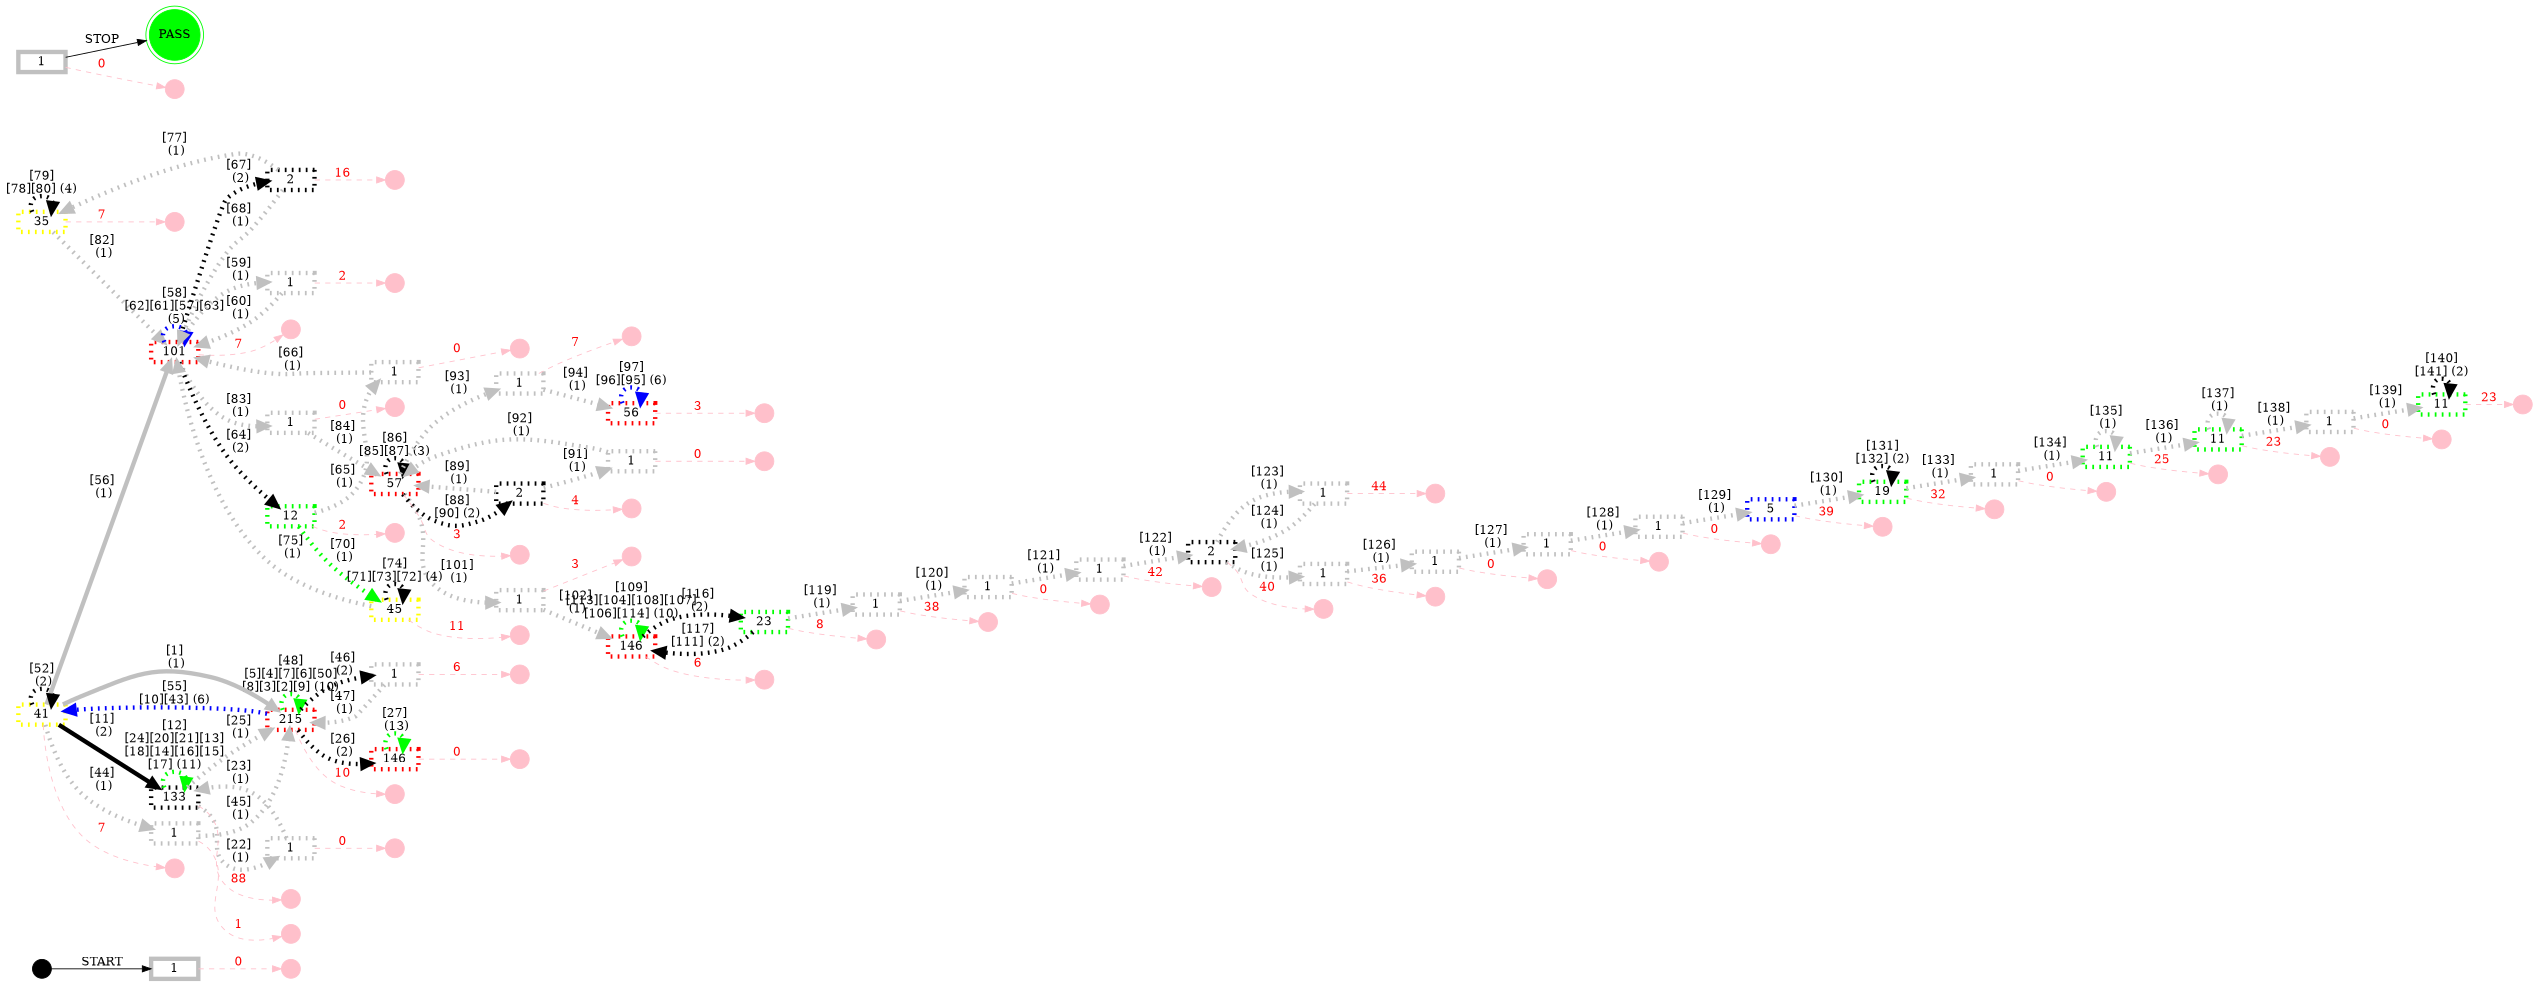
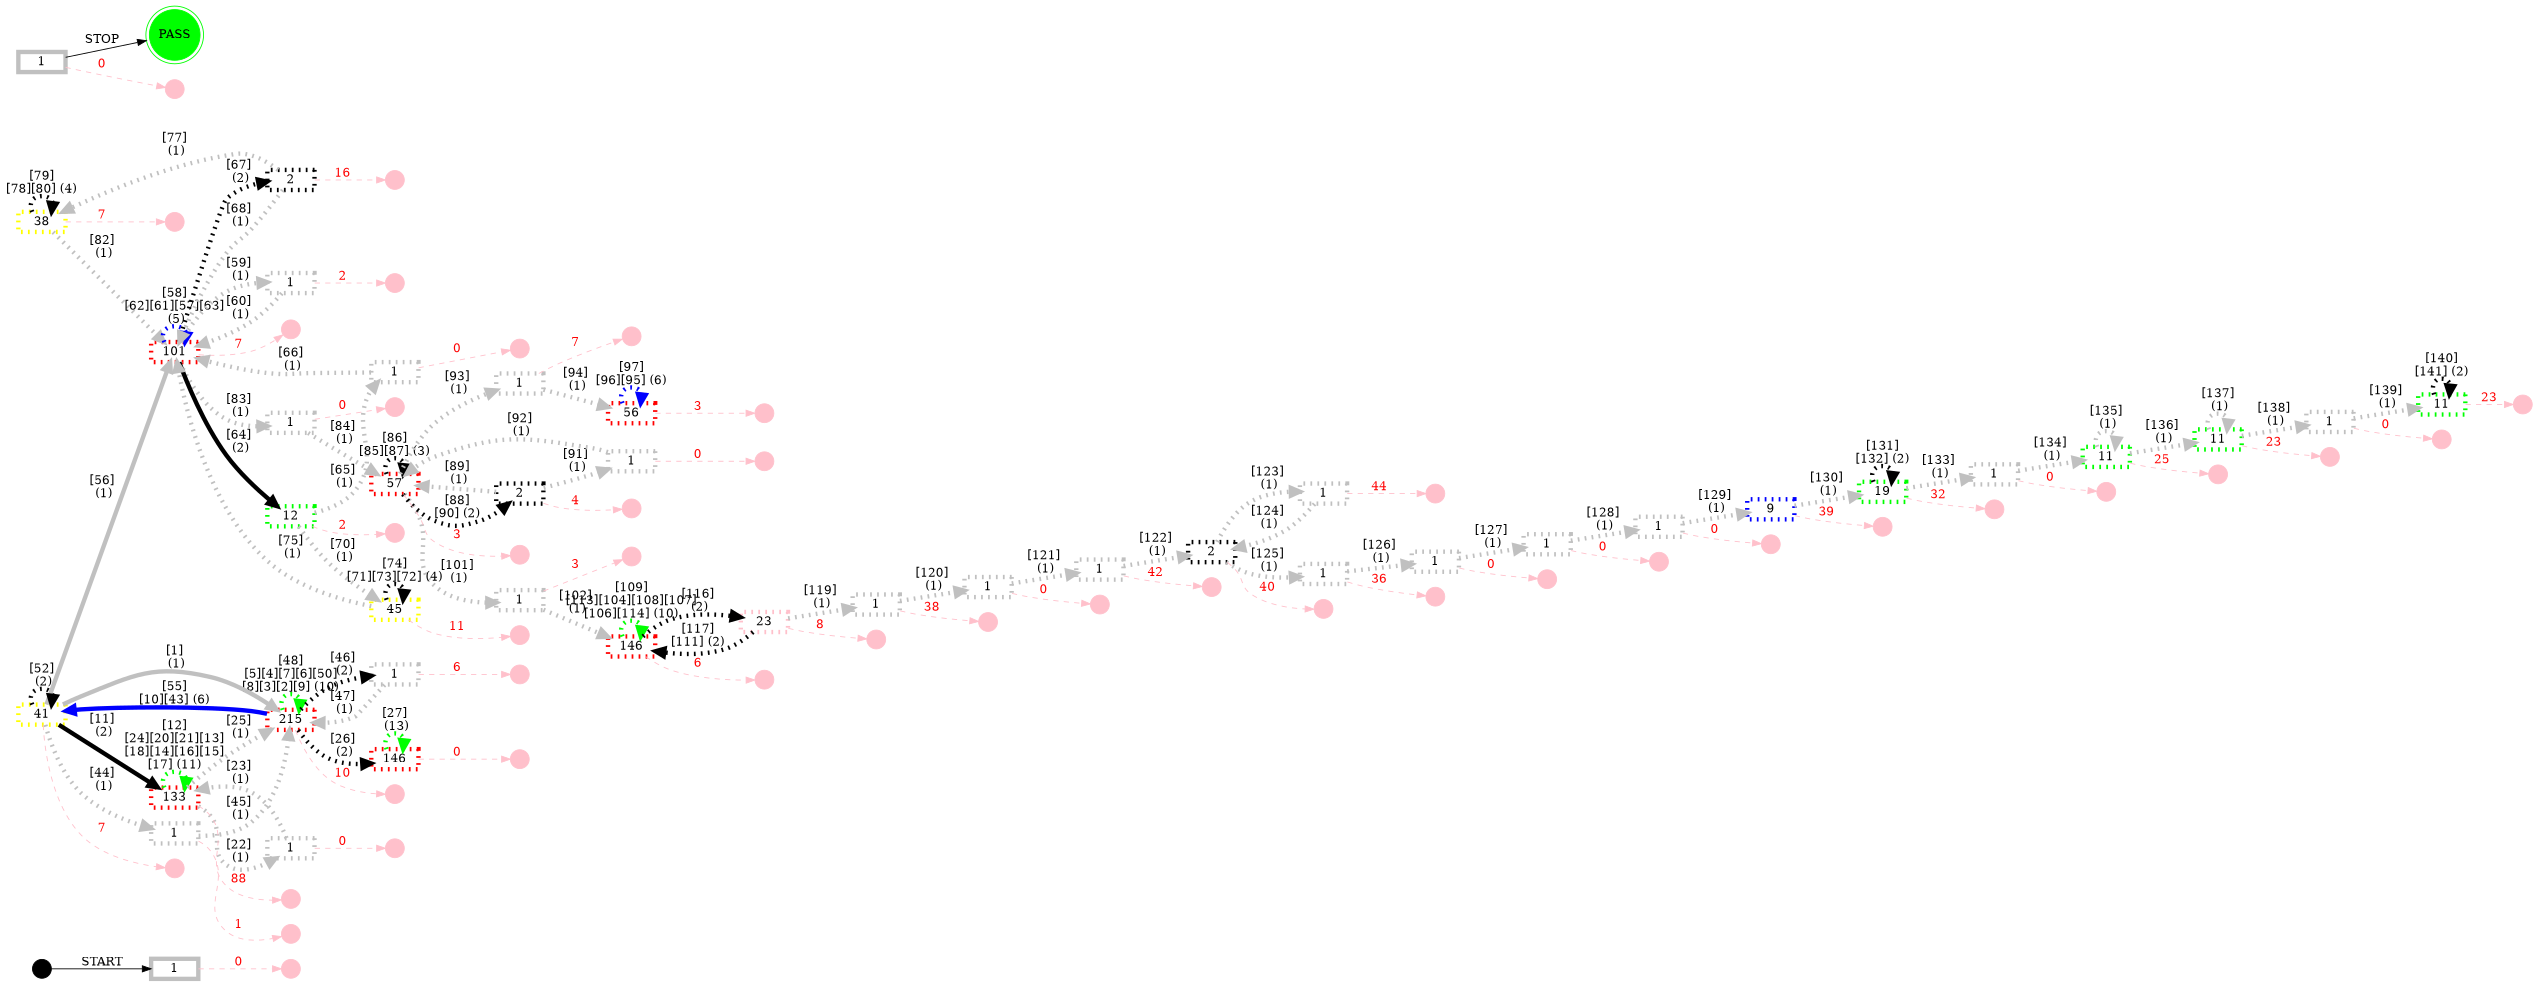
(42, 222) -> (42, 222)
(215, 438) -> (215, 438)
(1771, 509) -> (1771, 509)
(331, 565) -> (331, 565)
(764, 622) -> (764, 622)
(171, 707) -> (171, 707)
(175, 798) -> (175, 798)
